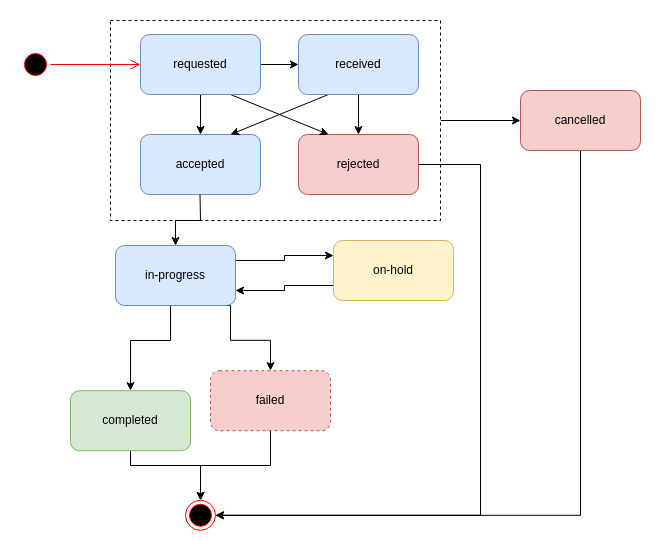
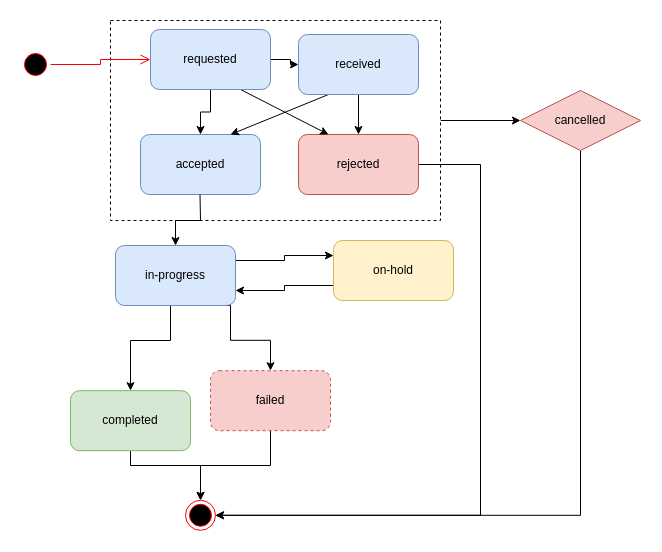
(201, 65) -> (211, 60)
(581, 121) -> (581, 121)
